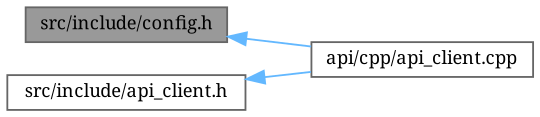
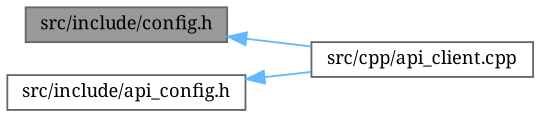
(422, 60) -> (422, 60)
(126, 93) -> (126, 93)
